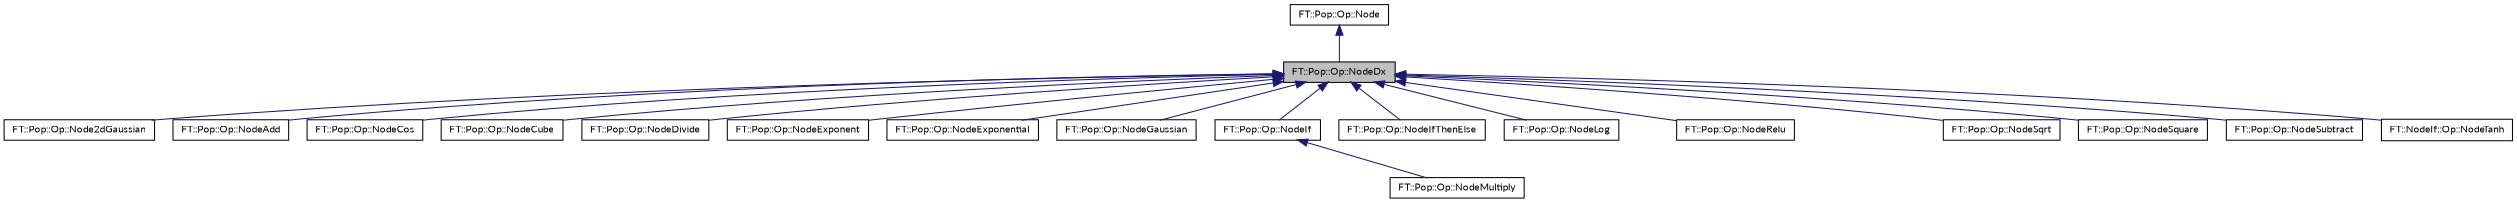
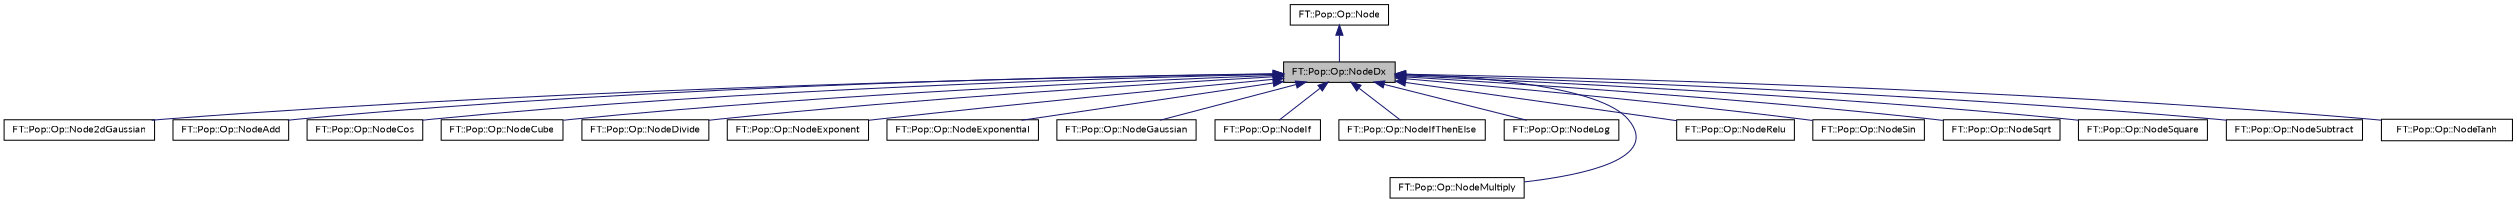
none -> (1869, 130)
(2447, 130) -> (2447, 130)
(1367, 160) -> (1631, 124)
